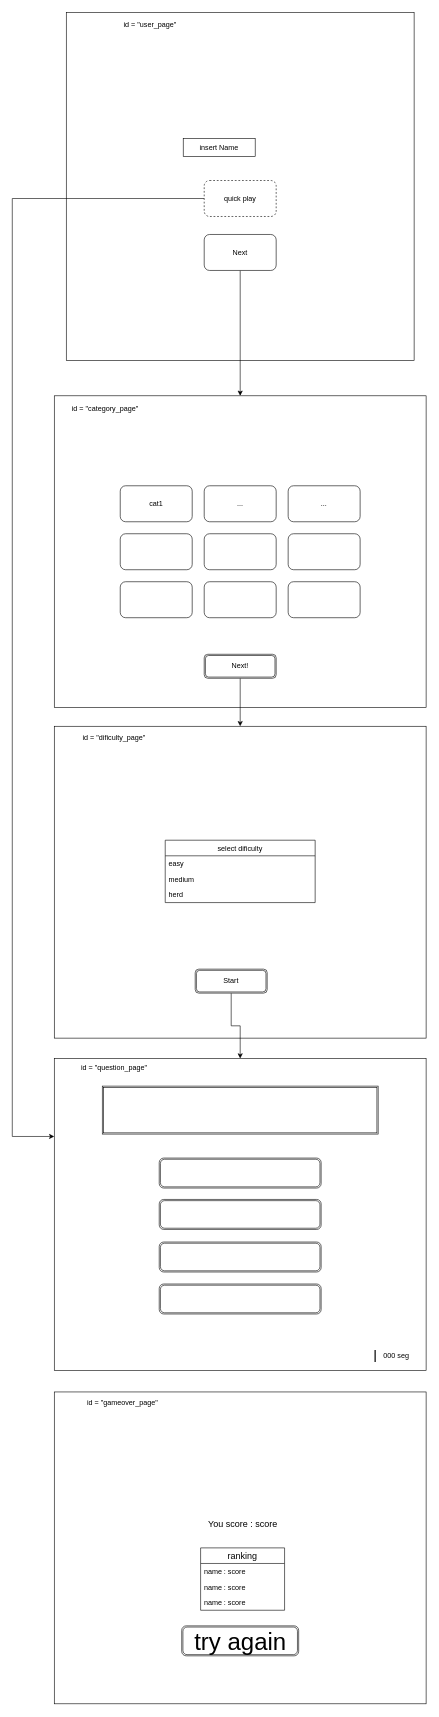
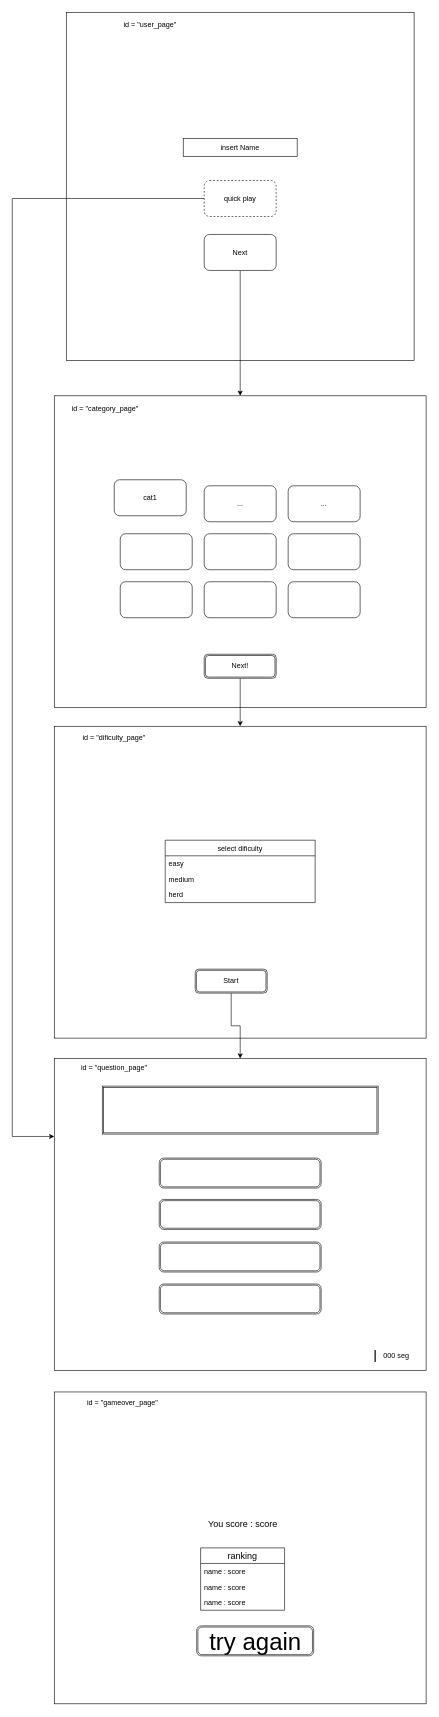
(219, 147) -> (240, 147)
(156, 504) -> (150, 498)
(240, 1641) -> (255, 1641)
